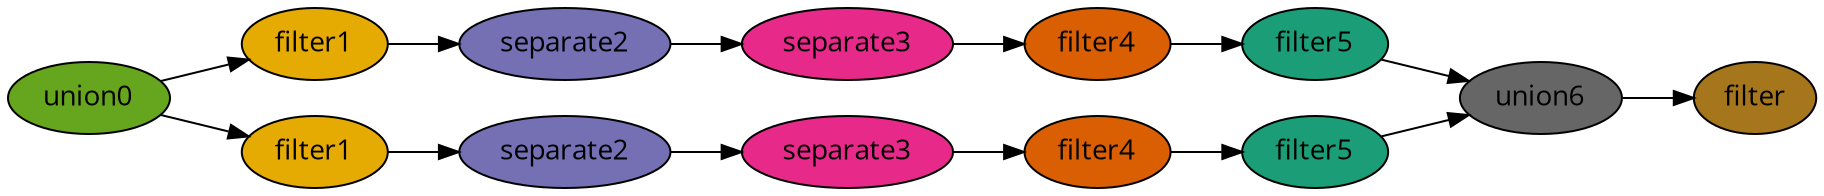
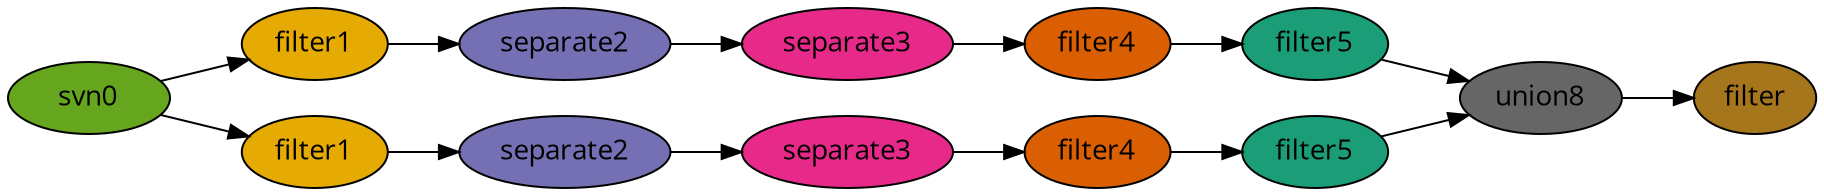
(89, 98) -> (89, 98)
(1541, 98) -> (1541, 98)
